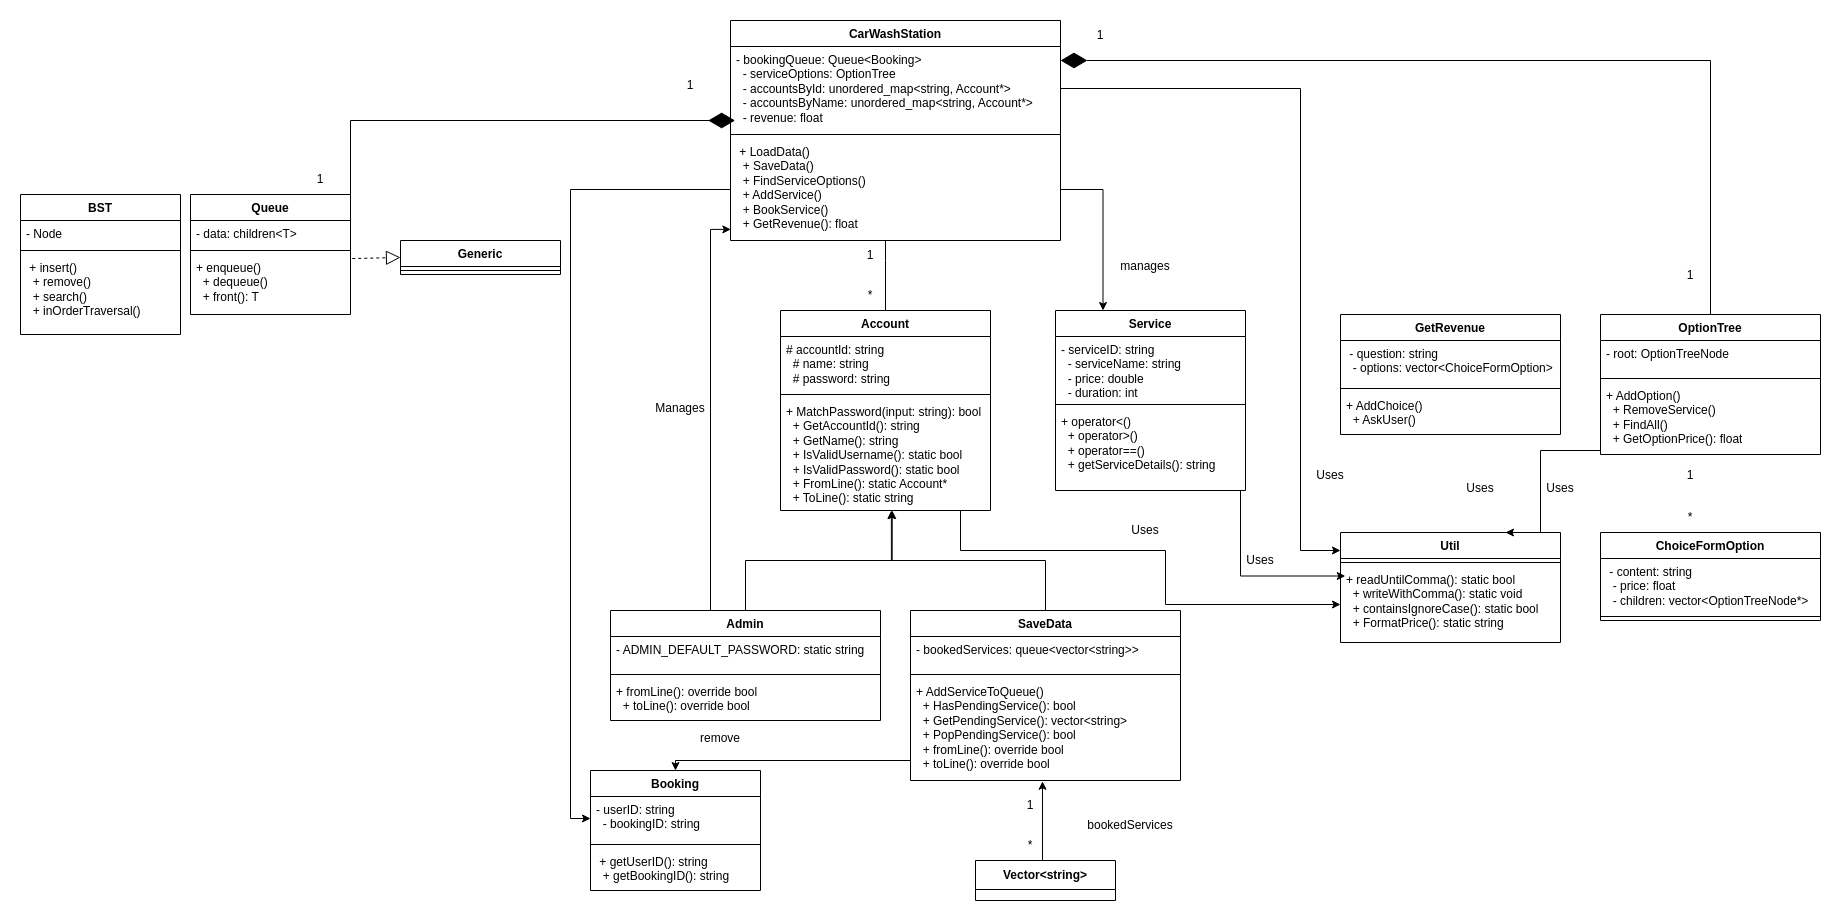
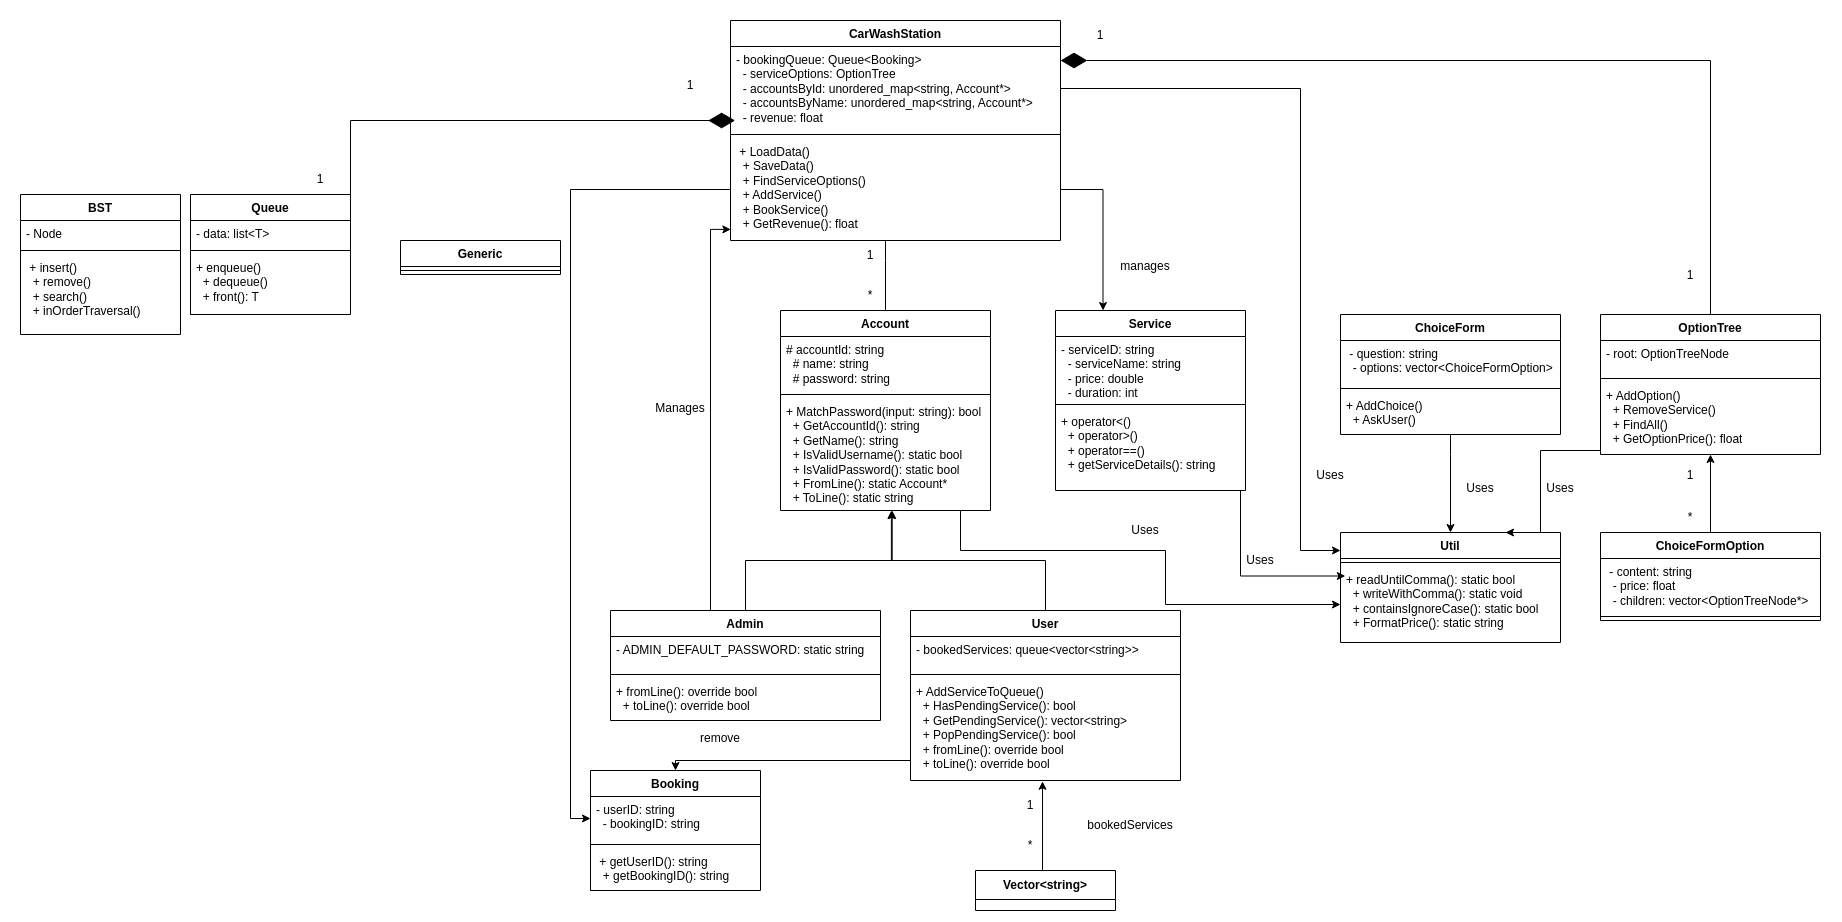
(253, 235) -> (239, 235)
(369, 258) -> none
(1451, 329) -> (1451, 329)
none -> (1451, 481)
none -> (1711, 497)
(1046, 625) -> (1046, 625)
(1046, 881) -> (1046, 891)
